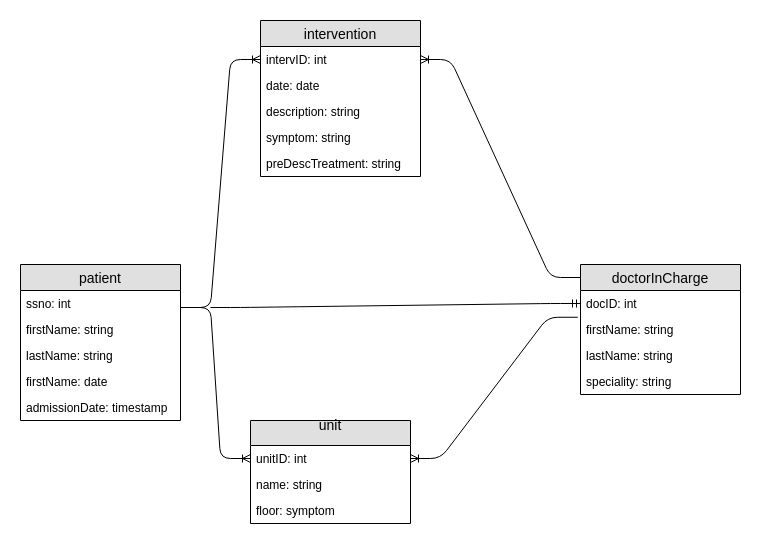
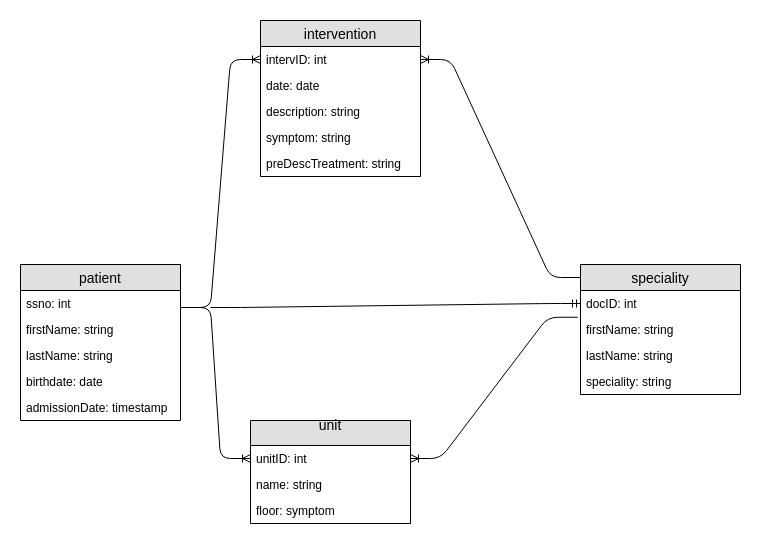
(660, 278) -> (660, 278)
(72, 382) -> (72, 382)
